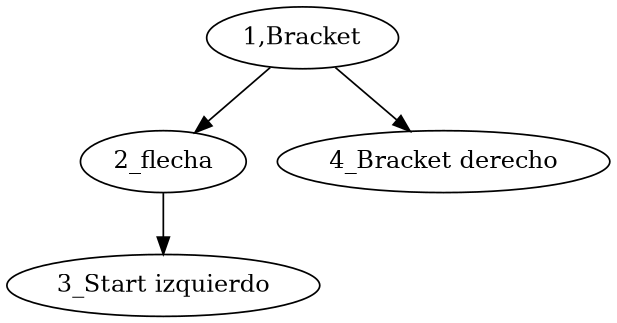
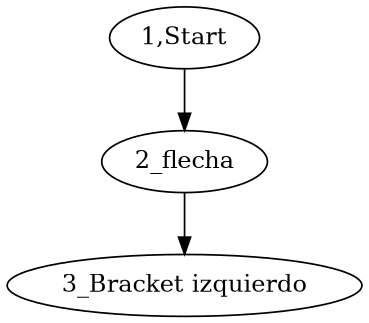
(303, 38) -> (185, 38)
(444, 162) -> none
(163, 285) -> (185, 285)
